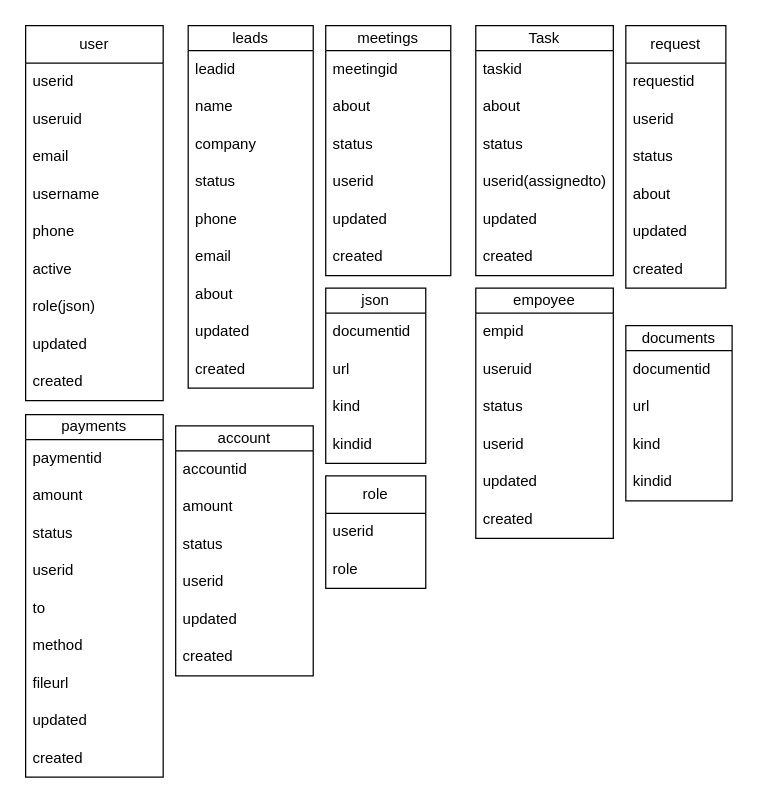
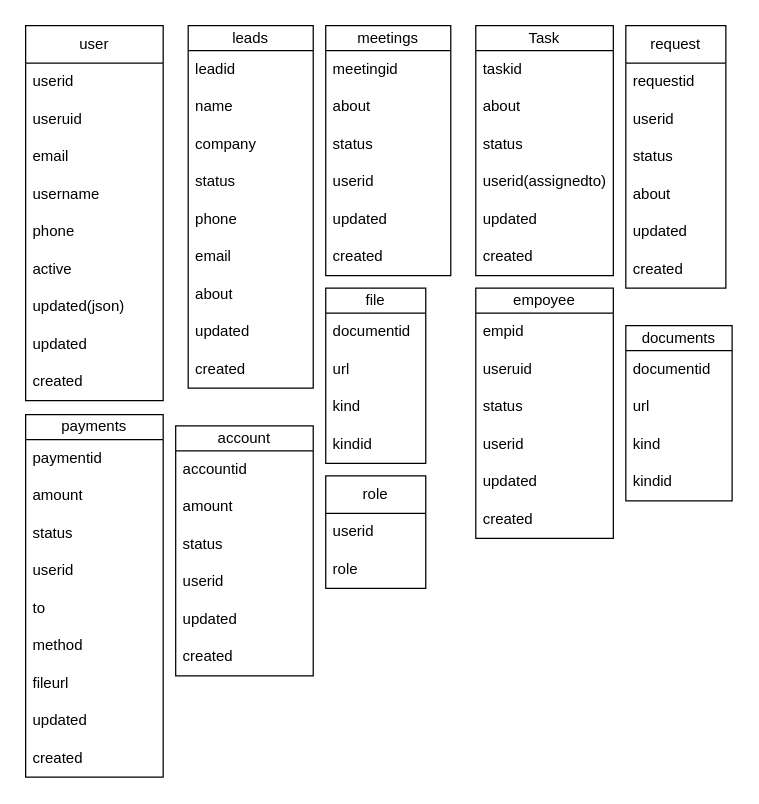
(376, 301) -> (376, 301)
(73, 307) -> (88, 307)
